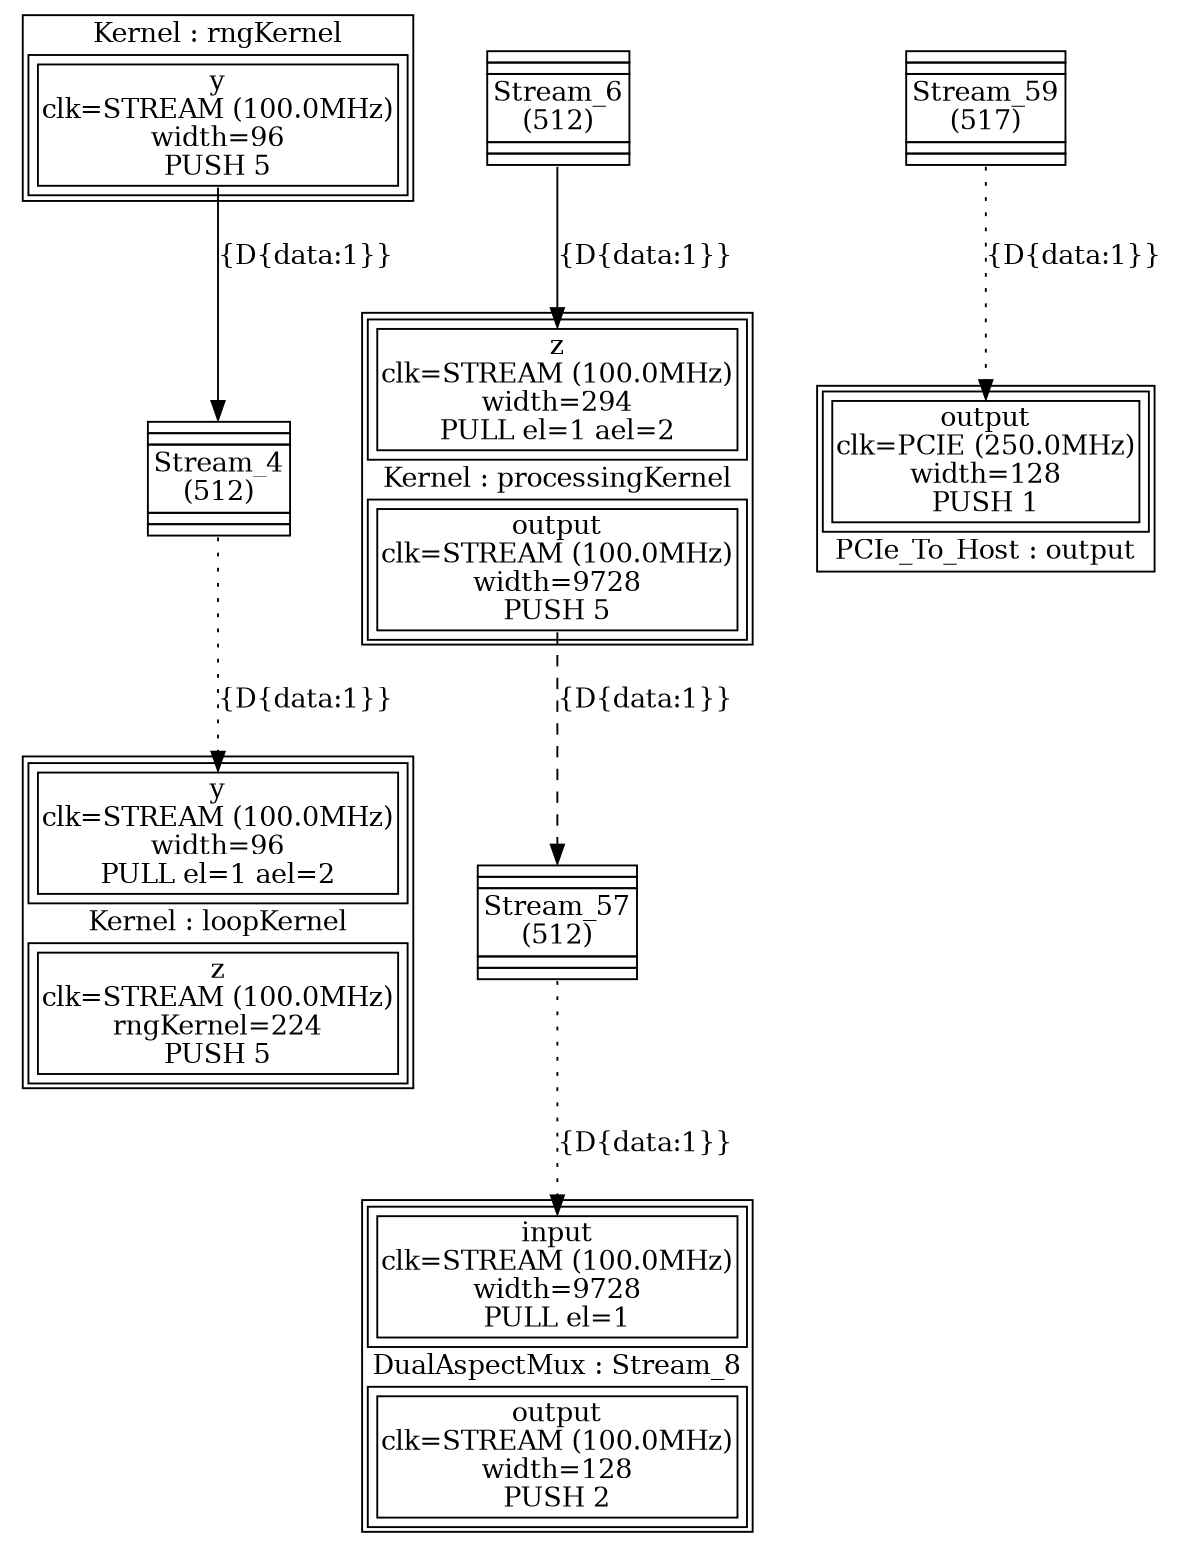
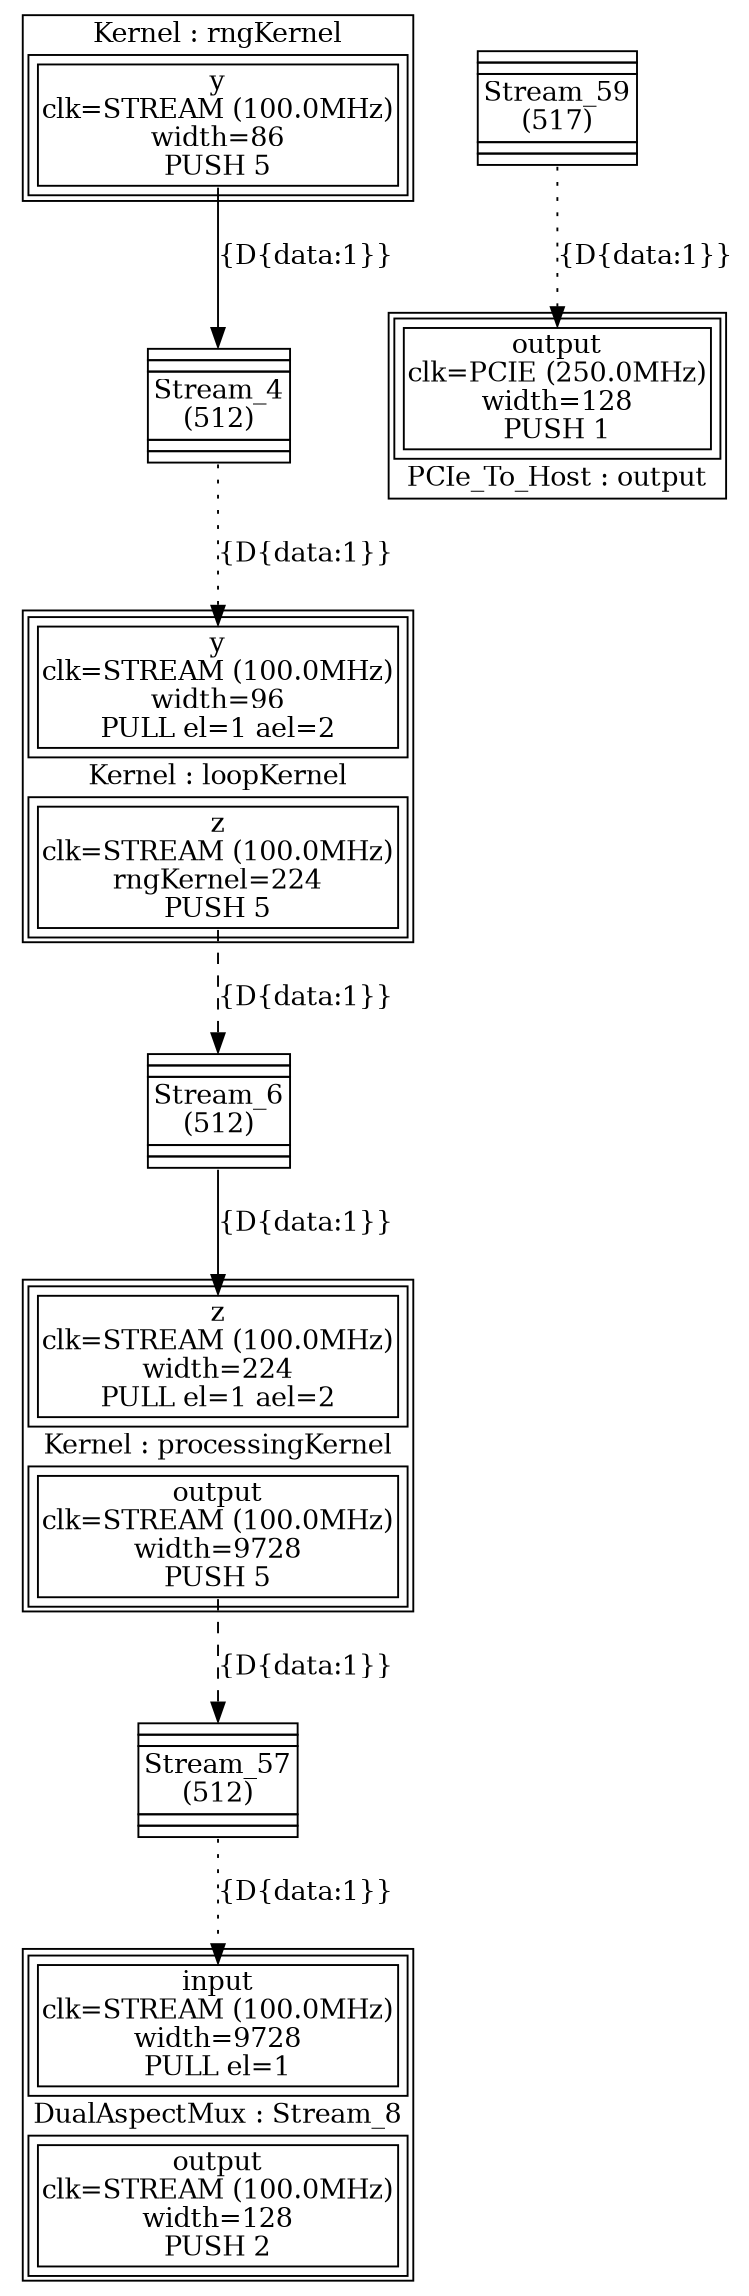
(218, 138) -> (218, 138)
(557, 403) -> (218, 1370)
none -> (218, 981)
